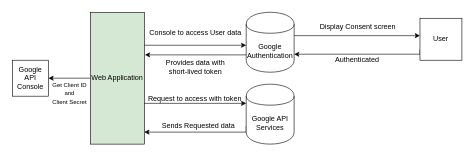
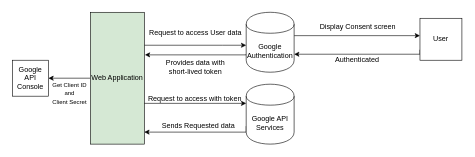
(196, 33) -> (196, 33)
